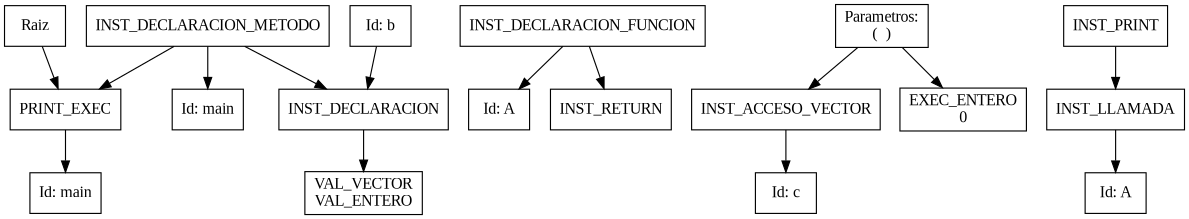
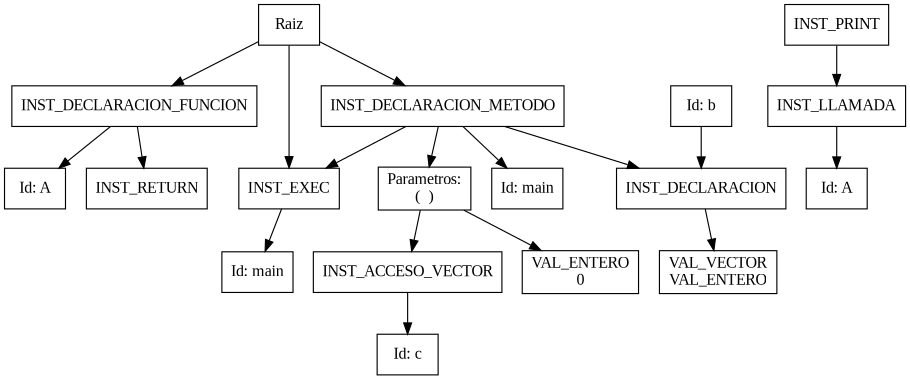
none -> (220, 61)
none -> (357, 61)
(65, 110) -> (289, 189)
(963, 110) -> (580, 272)
none -> (435, 141)
